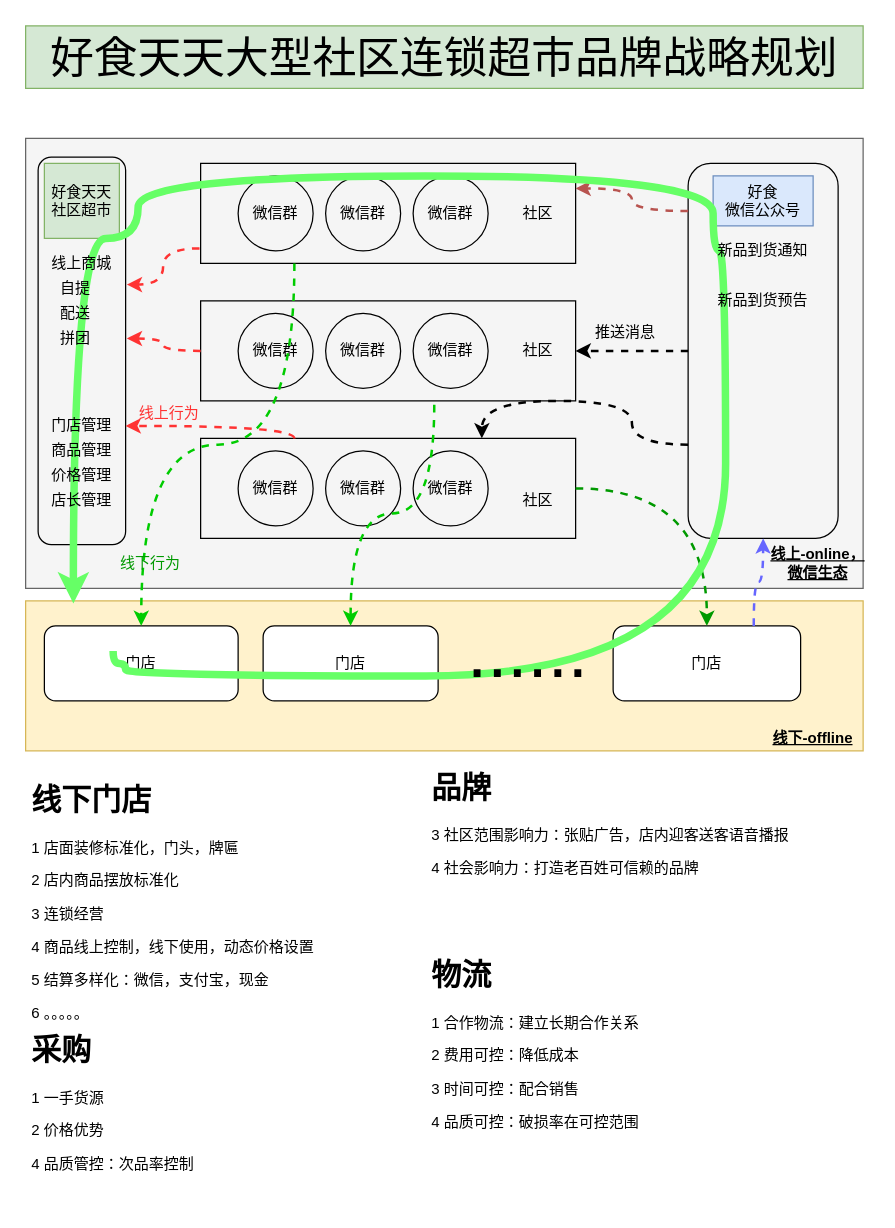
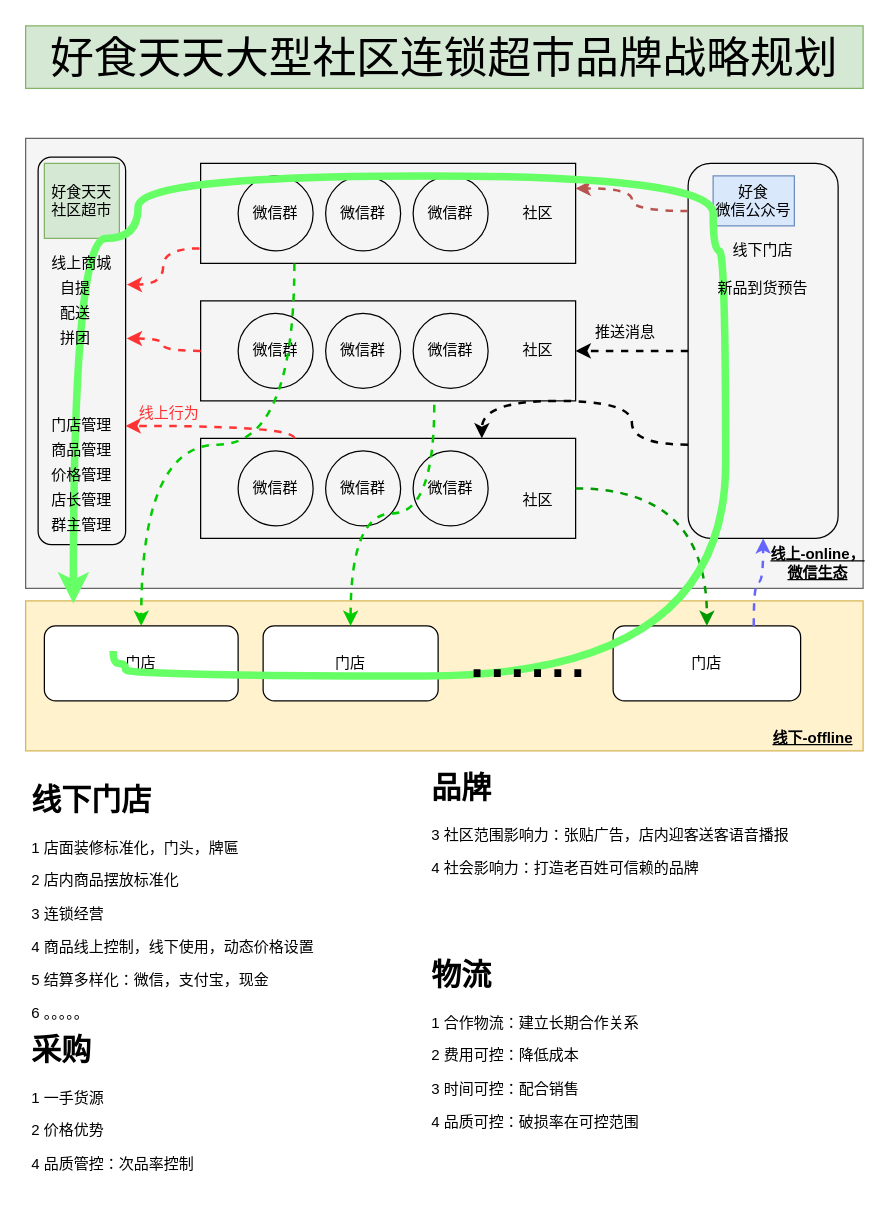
(763, 201) -> (754, 201)
(763, 251) -> (763, 251)
(763, 301) -> (763, 288)
none -> (82, 526)
(151, 563) -> none
